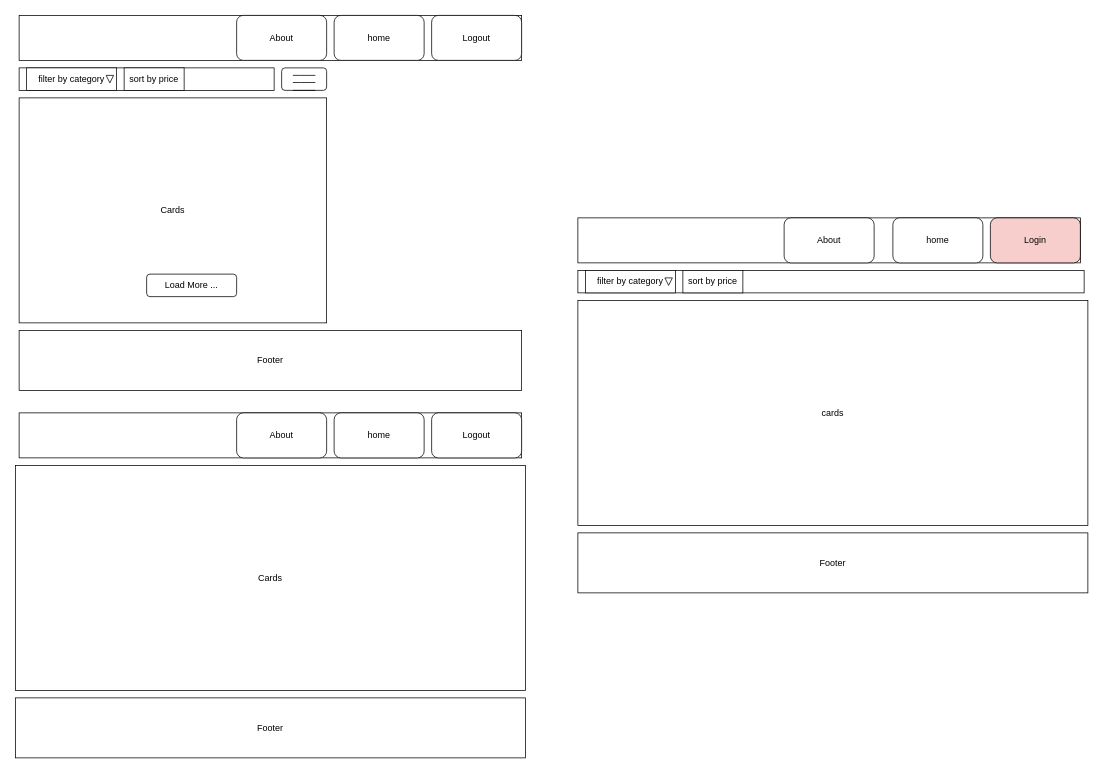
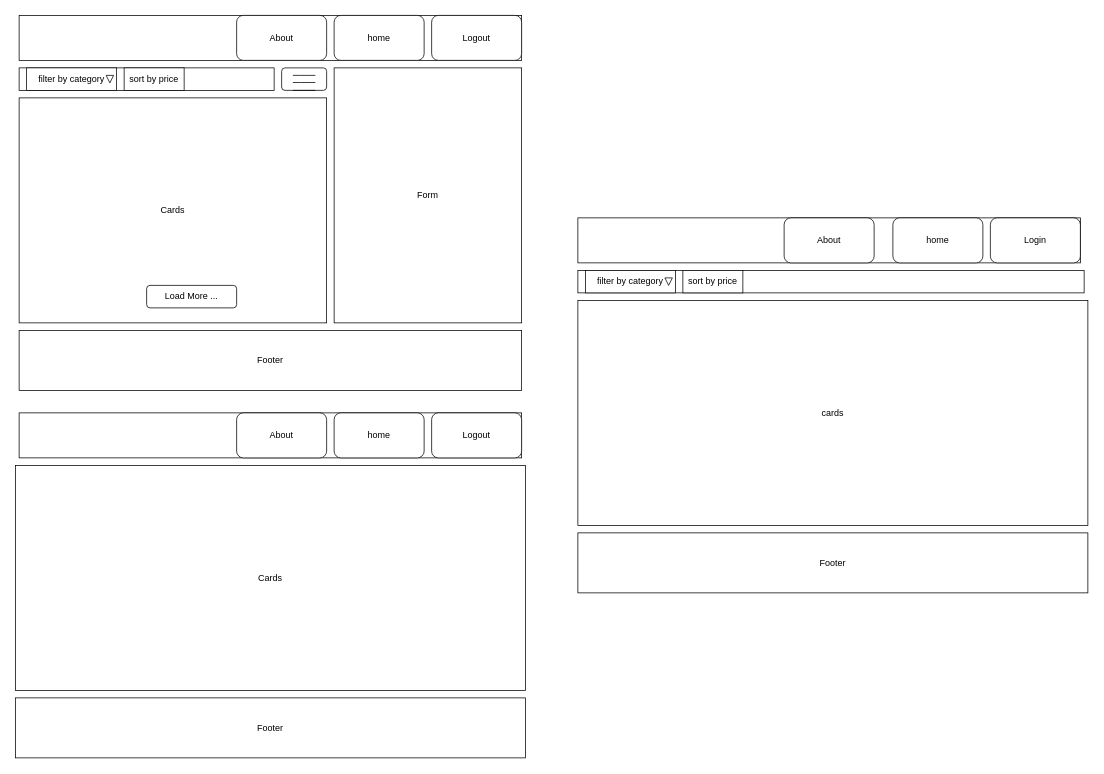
none -> (428, 195)
(1035, 240) -> (1035, 240)
(192, 285) -> (192, 297)
